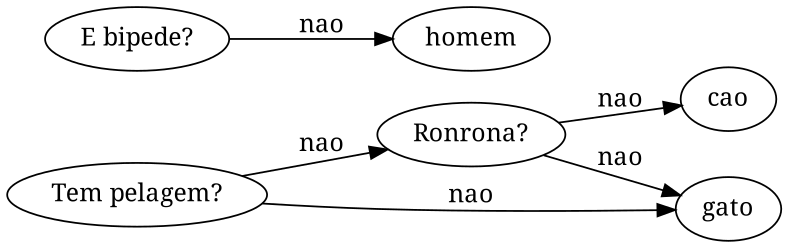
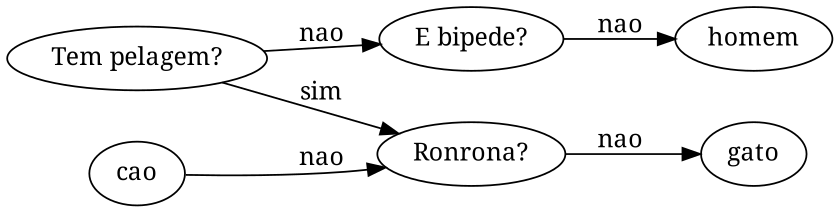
(611, 115) -> (277, 175)
(322, 144) -> (322, 93)
(460, 211) -> (313, 48)
